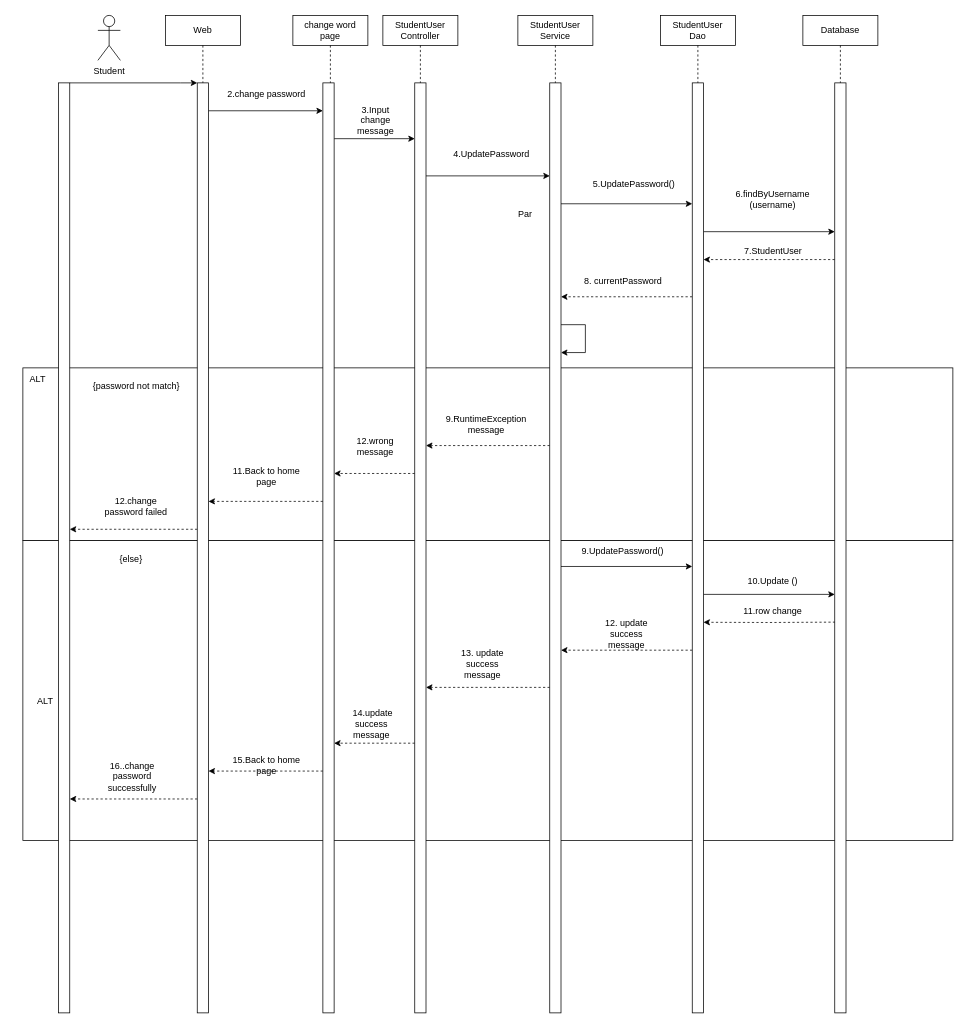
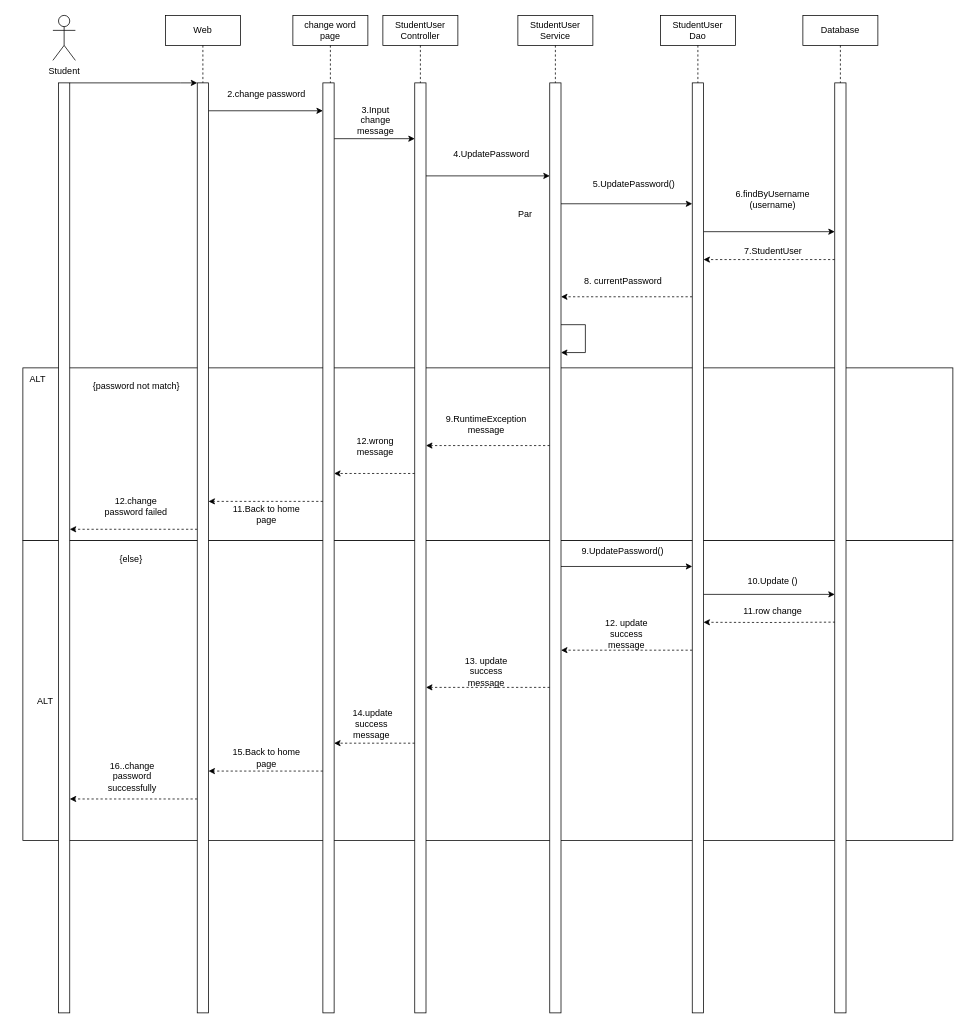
(109, 38) -> (64, 38)
(267, 477) -> (267, 514)
(482, 664) -> (486, 672)
(267, 765) -> (267, 758)
